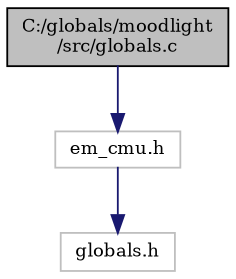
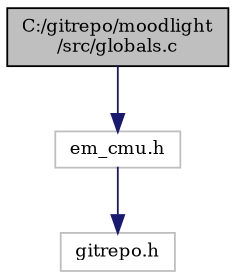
(118, 37) -> (118, 37)
(118, 252) -> (118, 252)
